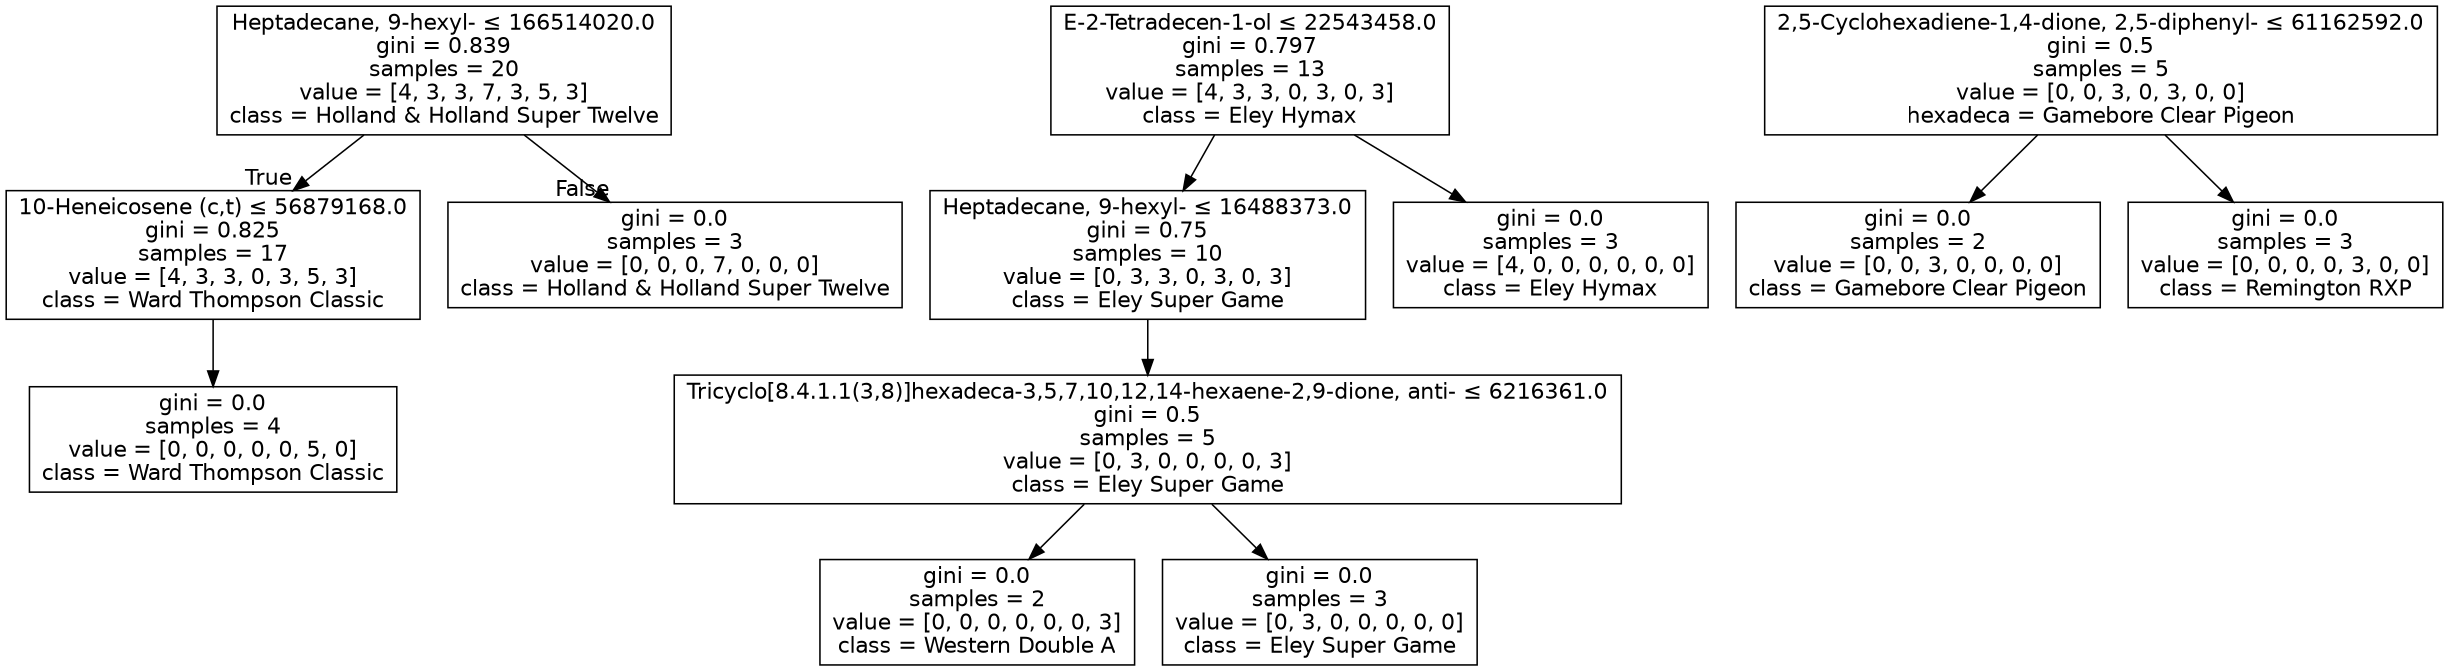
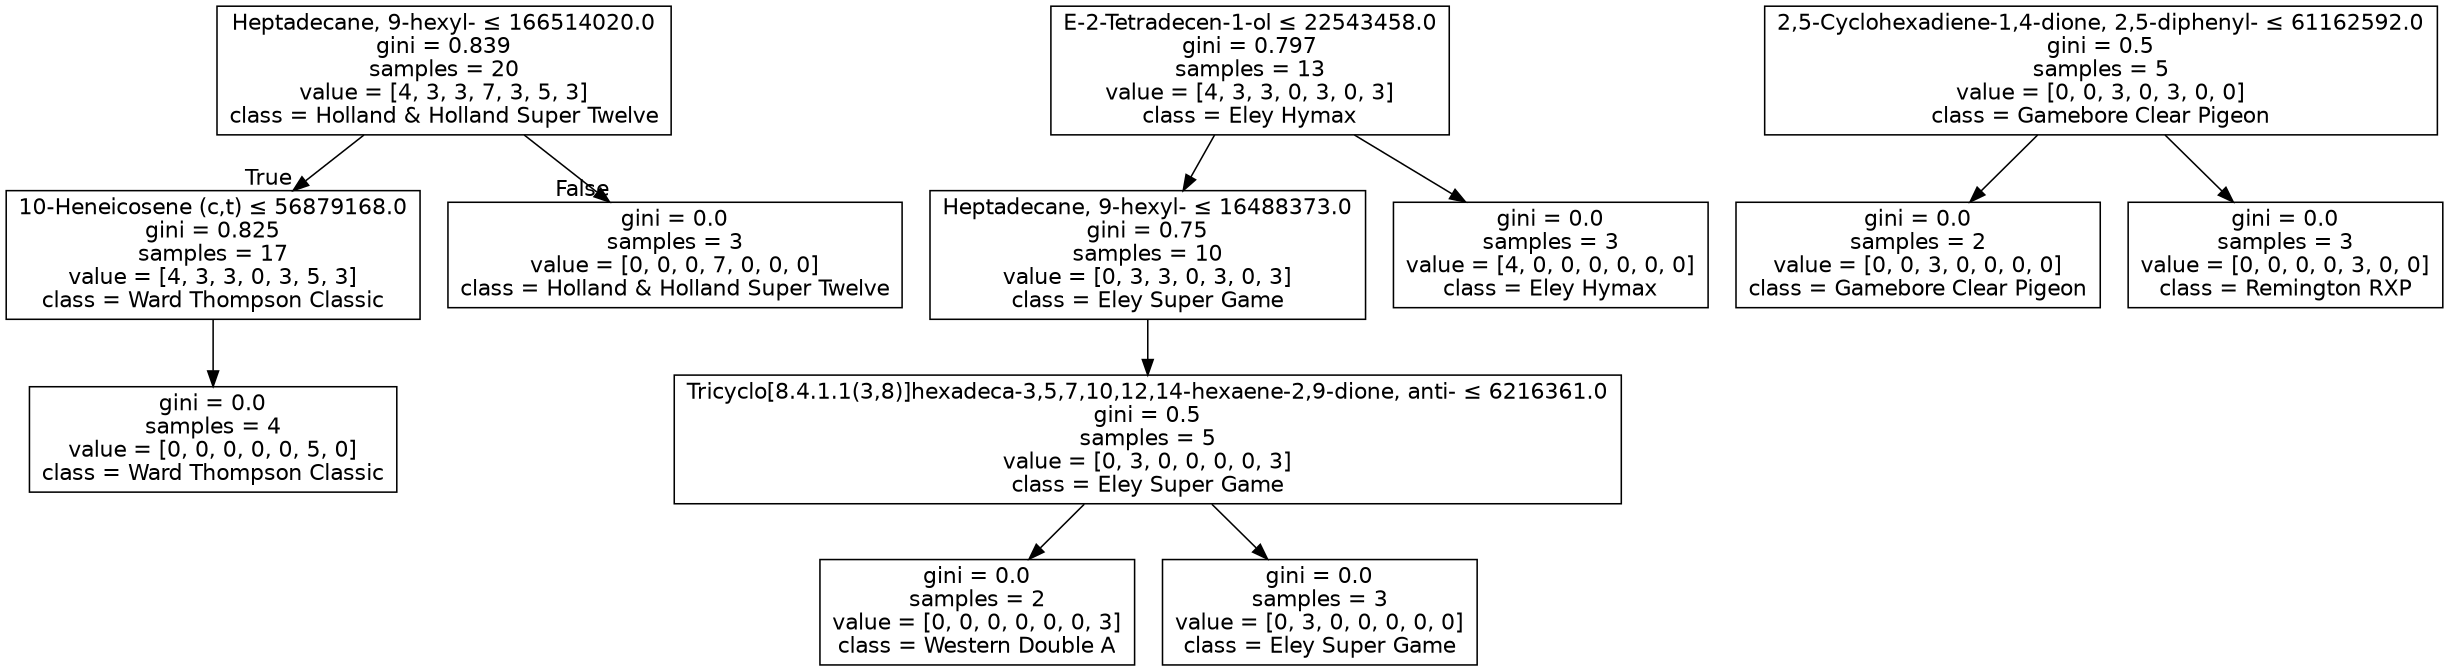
(2101, 116) -> (2101, 116)
